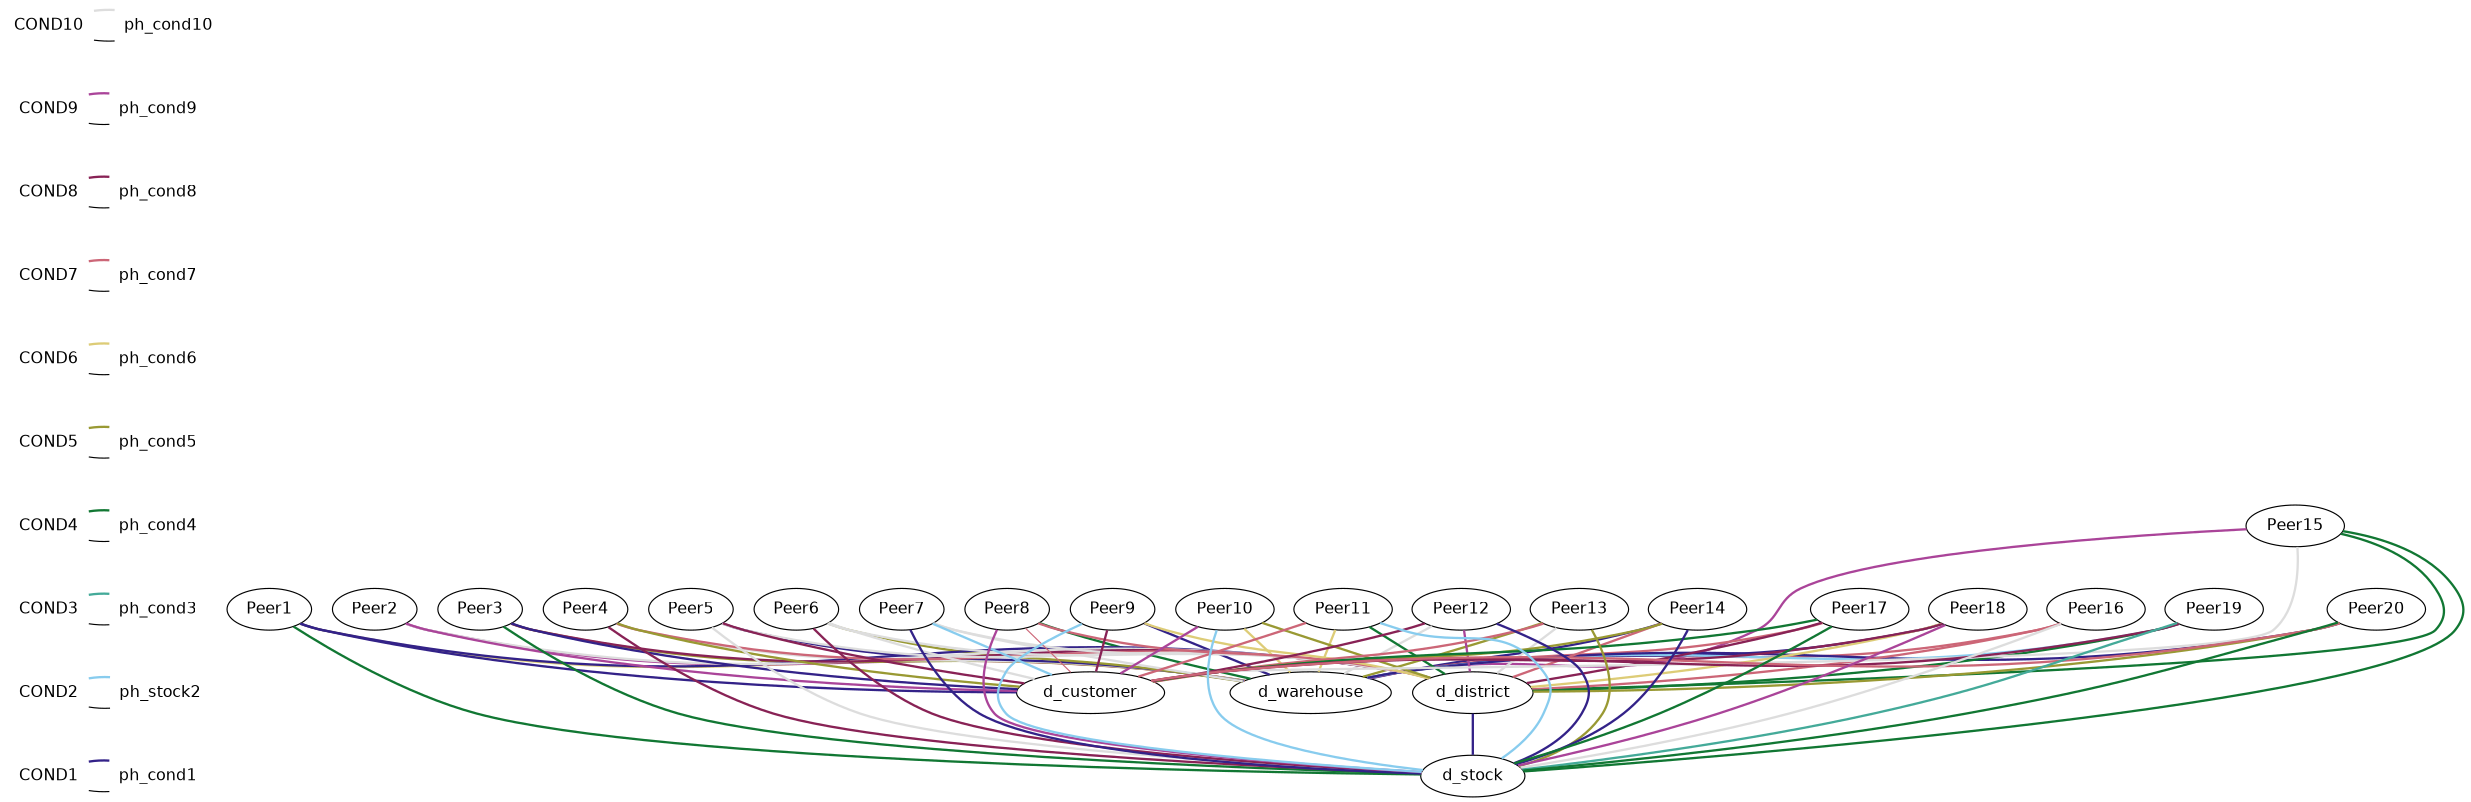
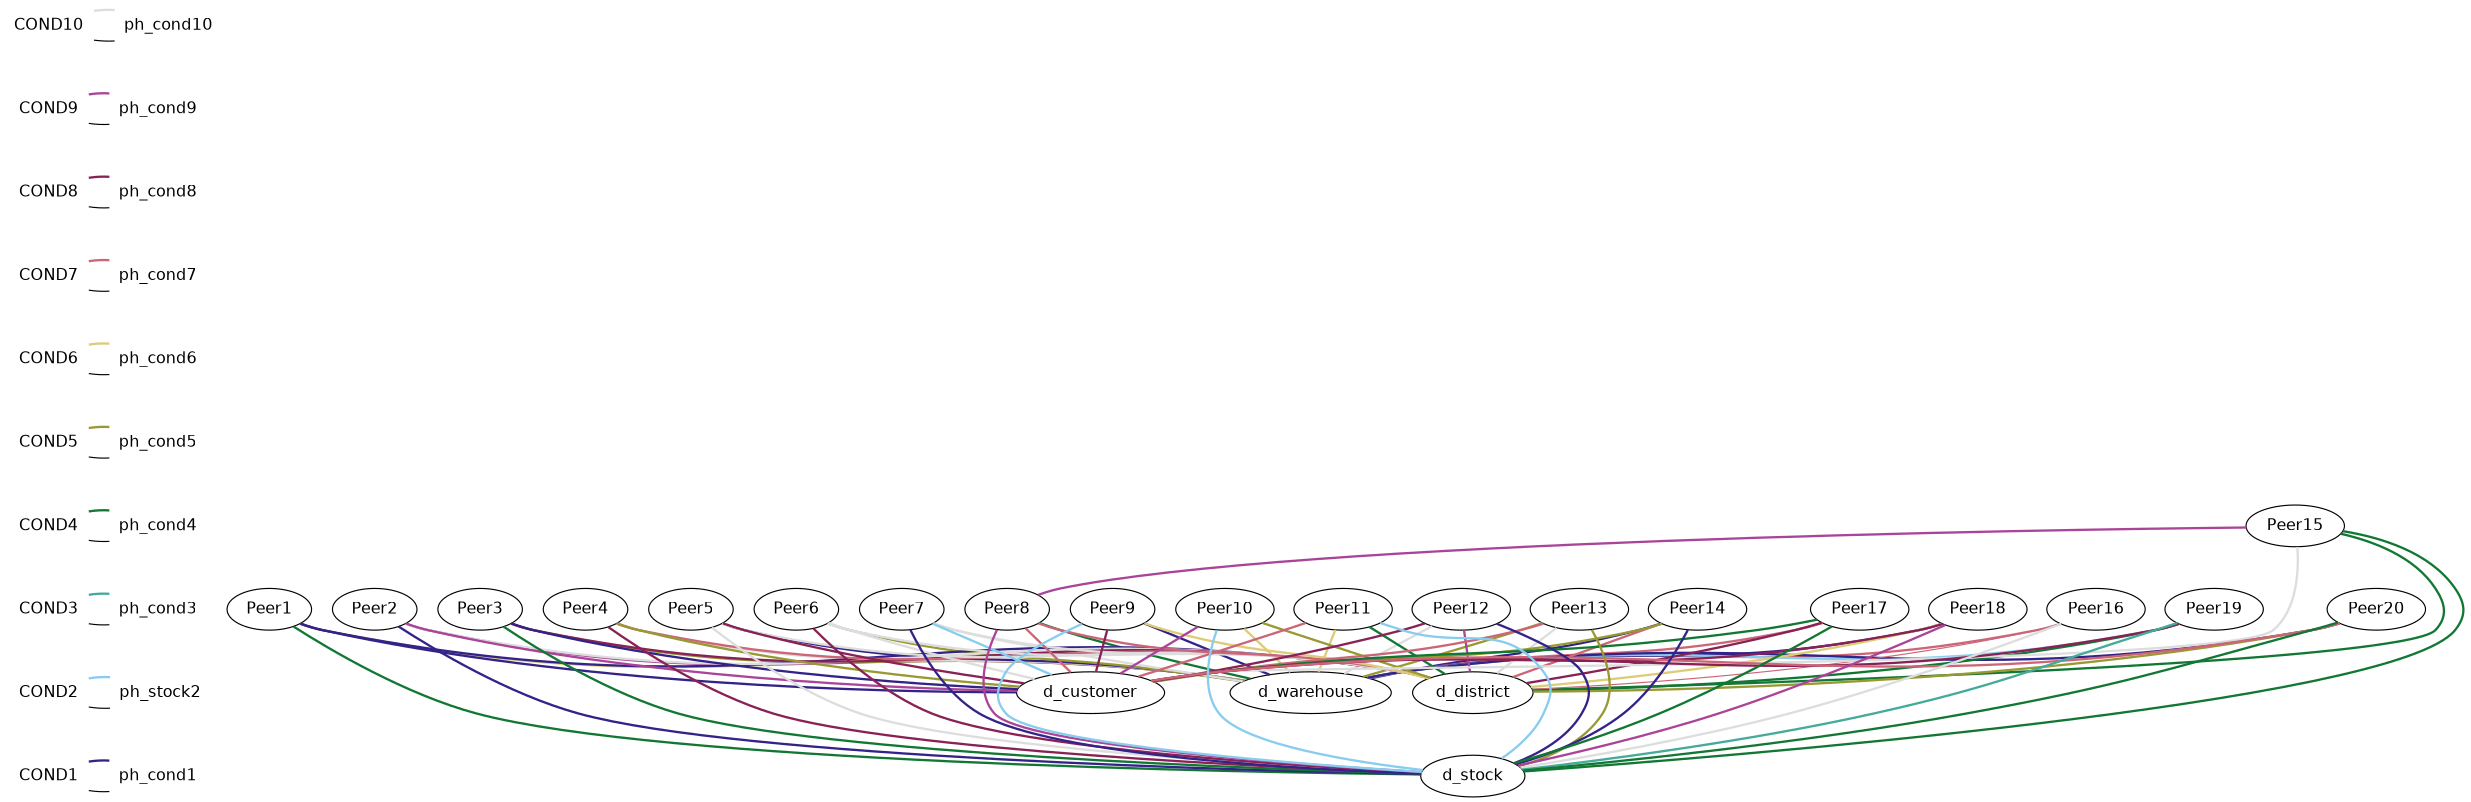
(1799, 590) -> (1641, 542)
(1048, 650) -> (1048, 650)
(1718, 676) -> (1718, 676)
(1473, 734) -> (820, 747)
